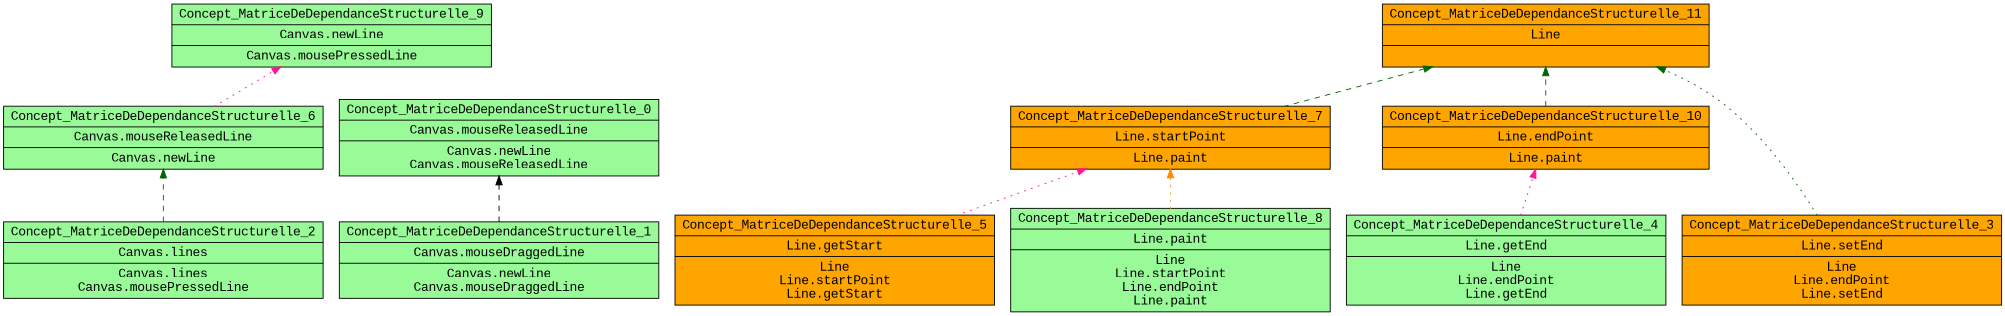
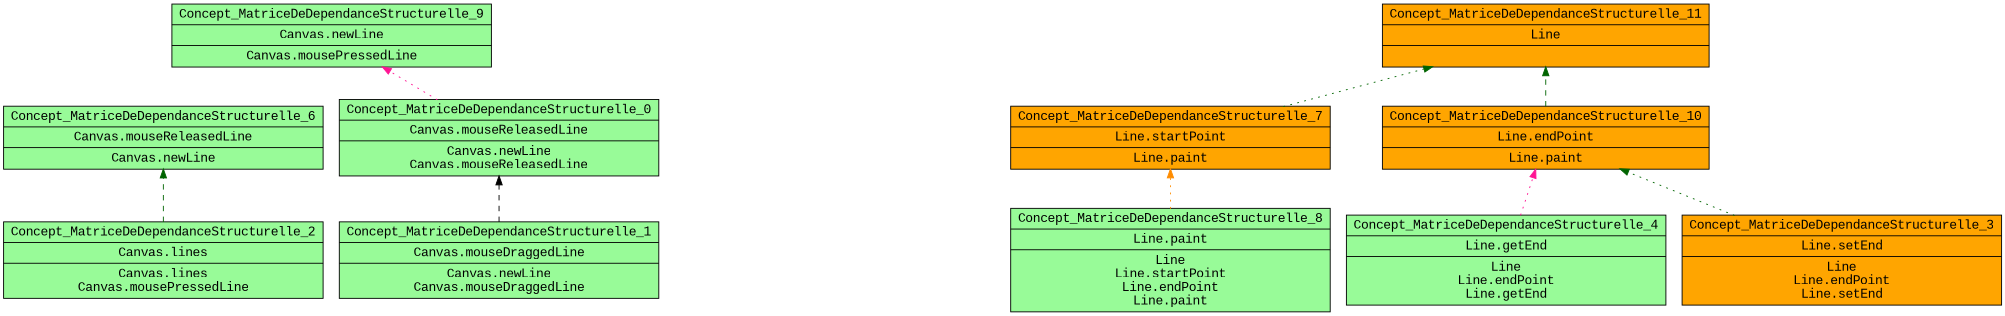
(1354, 88) -> (1354, 88)
(244, 89) -> (414, 86)
(1753, 130) -> (1682, 194)
(835, 260) -> none
